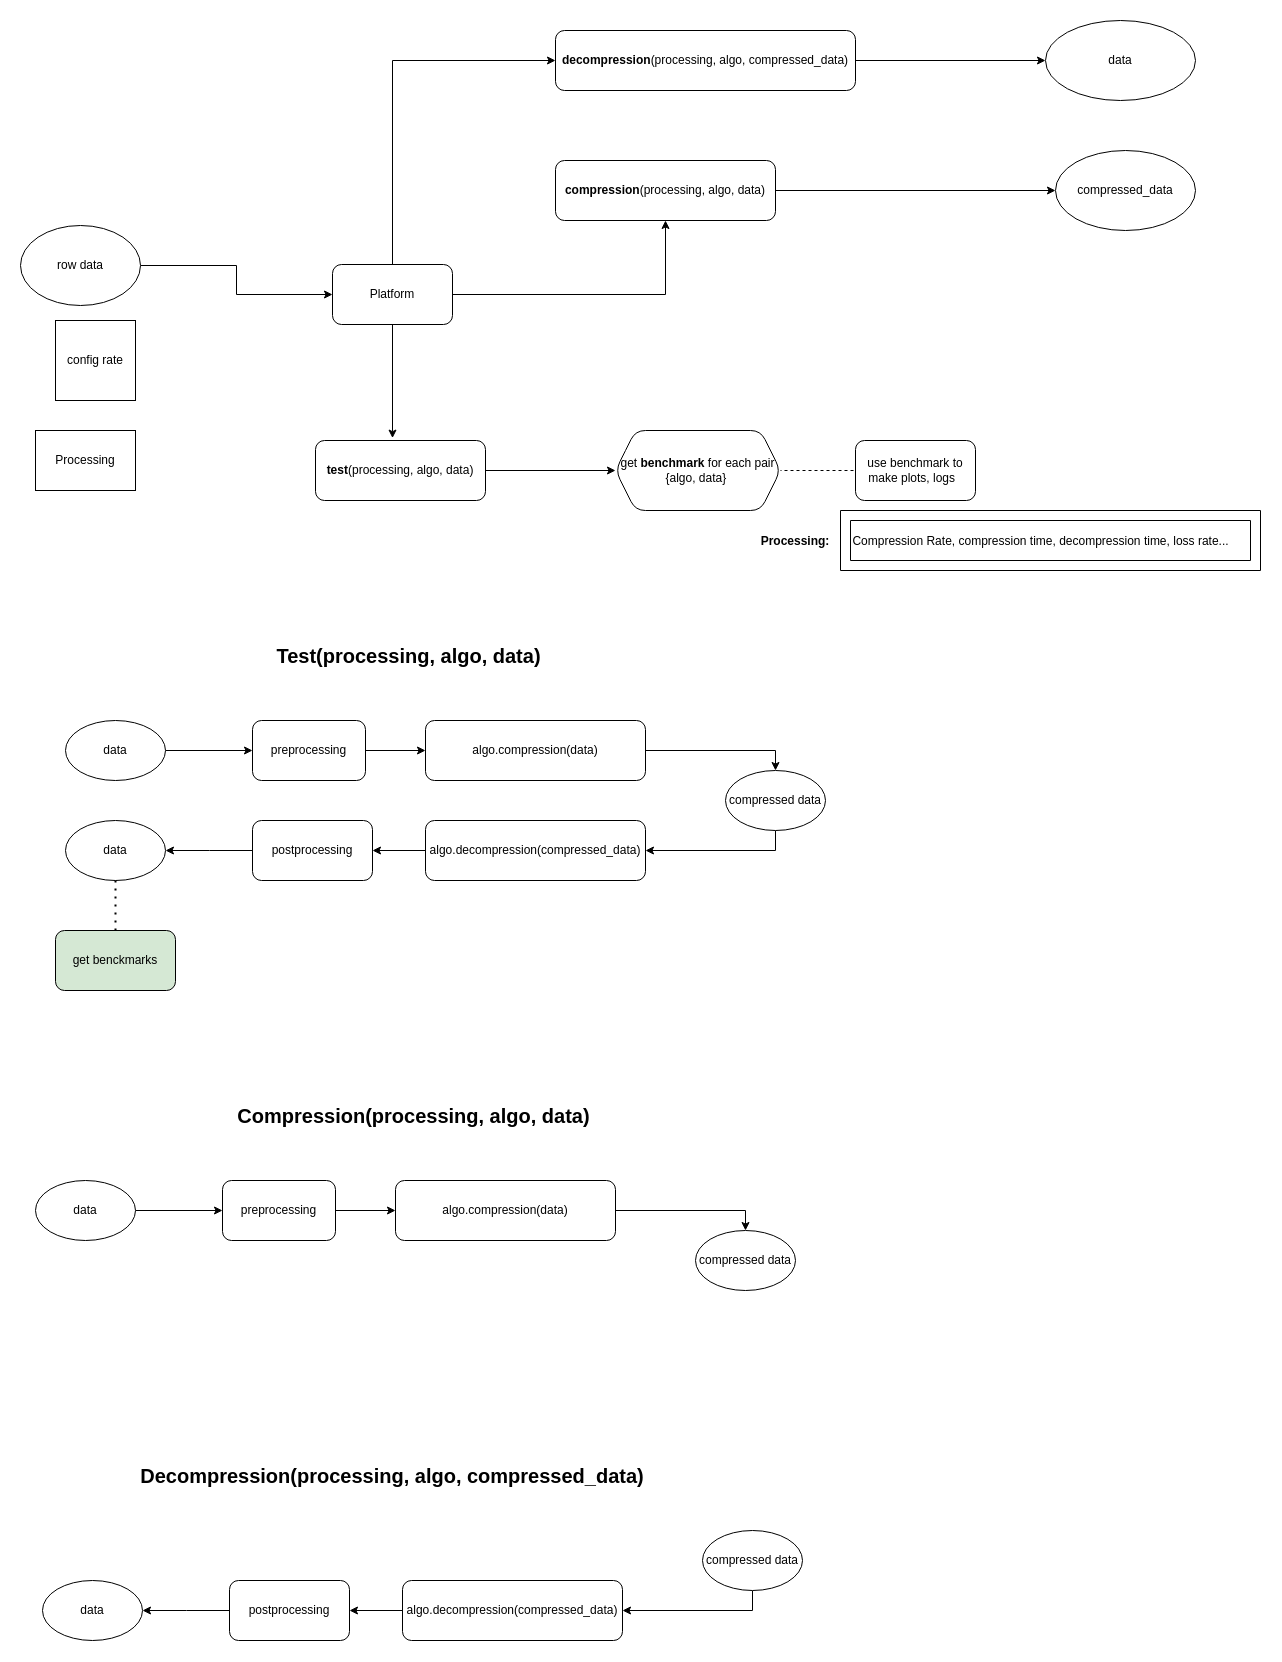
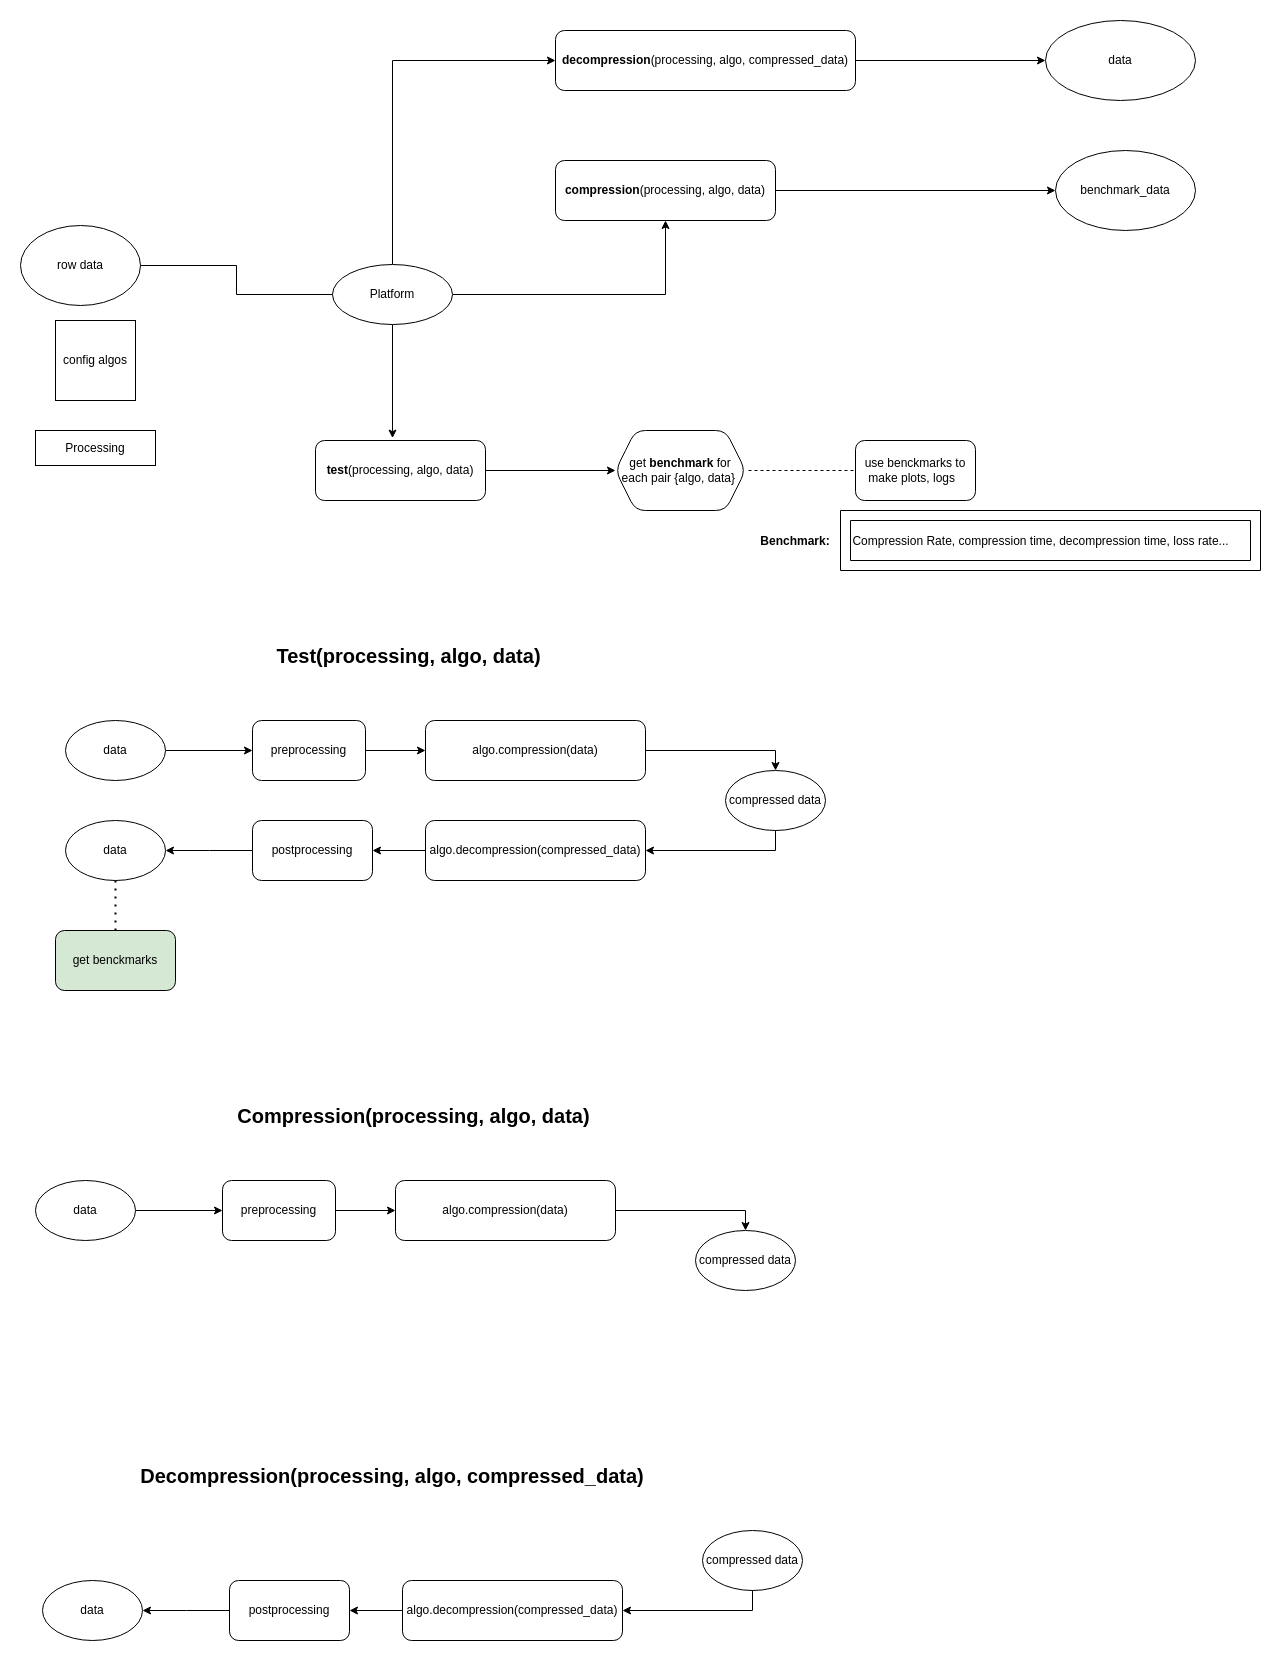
(1126, 191) -> (1126, 191)
(324, 295) -> (327, 295)
(393, 295) -> (393, 295)
(96, 361) -> (96, 361)
(86, 461) -> (96, 448)
(698, 471) -> (681, 471)
(916, 471) -> (916, 471)
(796, 542) -> (796, 542)
